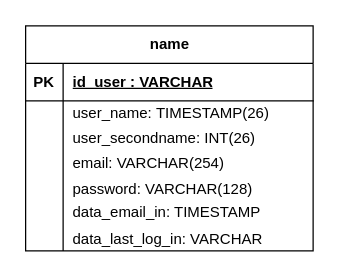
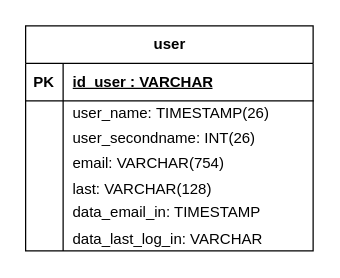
(170, 44) -> (170, 44)
(145, 163) -> (145, 163)
(163, 189) -> (144, 189)
